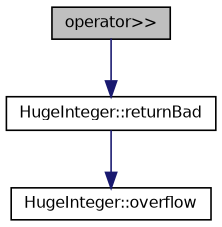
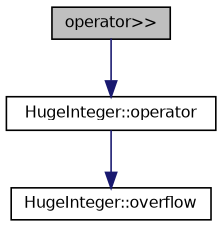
(111, 114) -> (111, 114)
